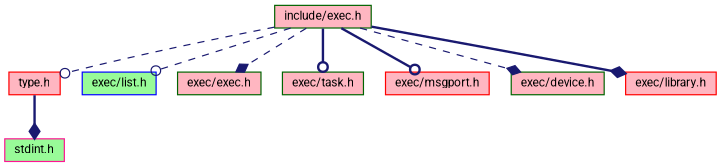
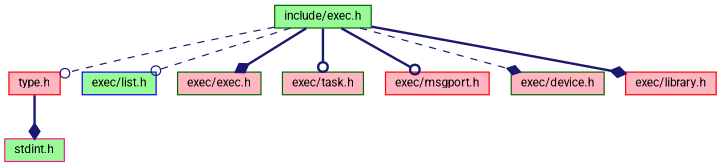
(323, 17) -> (323, 17)
(277, 46) -> (277, 46)
